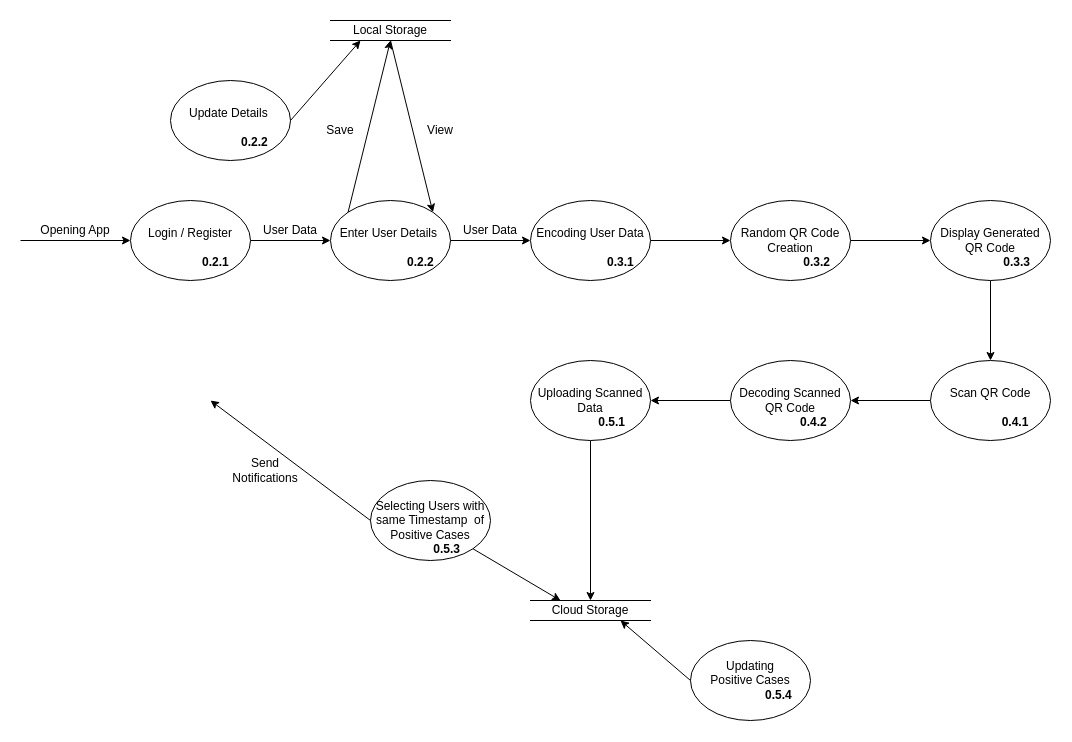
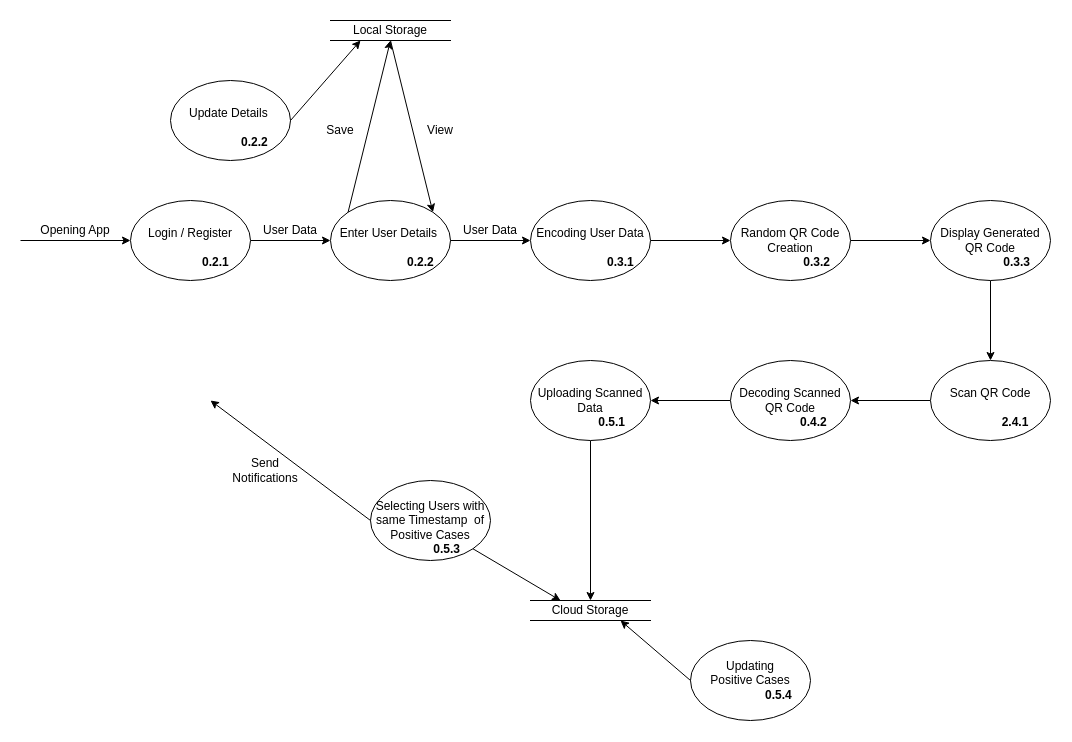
(991, 401) -> (991, 401)
